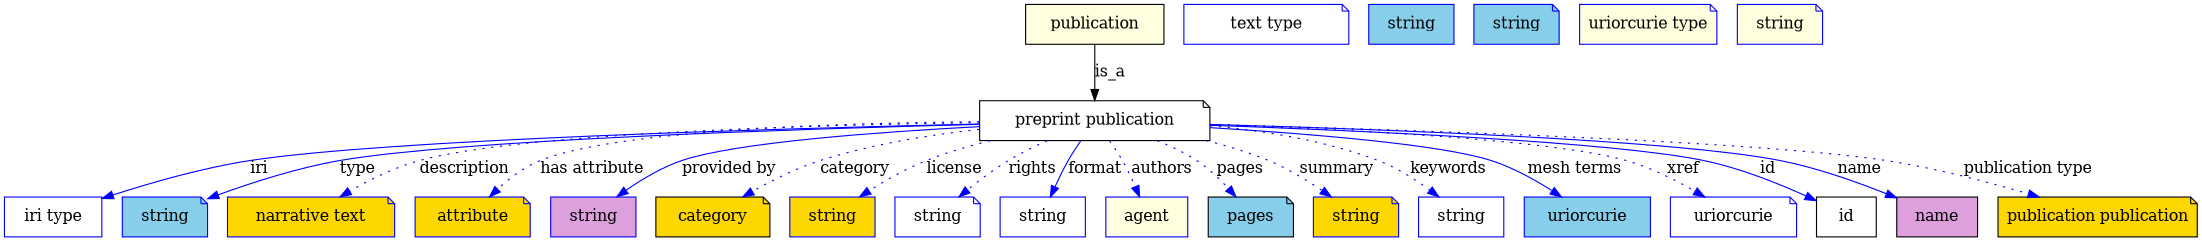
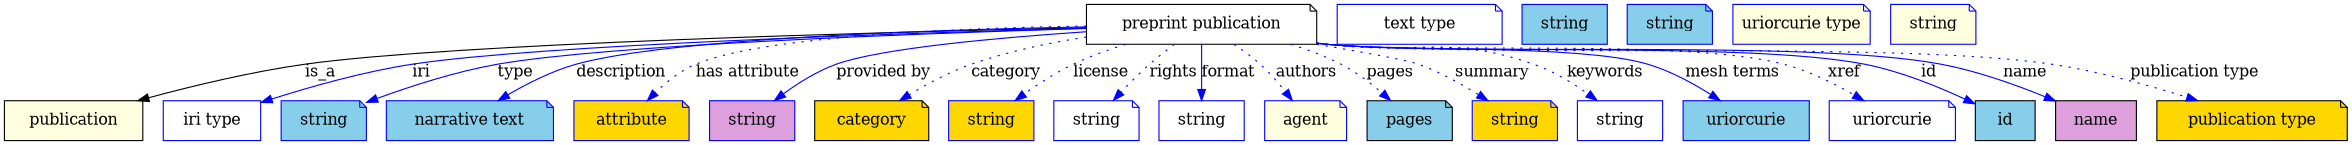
(1095, 67) -> (498, 48)
(661, 133) -> (793, 38)
(311, 217) -> (470, 121)
(1147, 217) -> (1306, 121)
(1846, 217) -> (2005, 121)
(2098, 217) -> (2252, 121)
